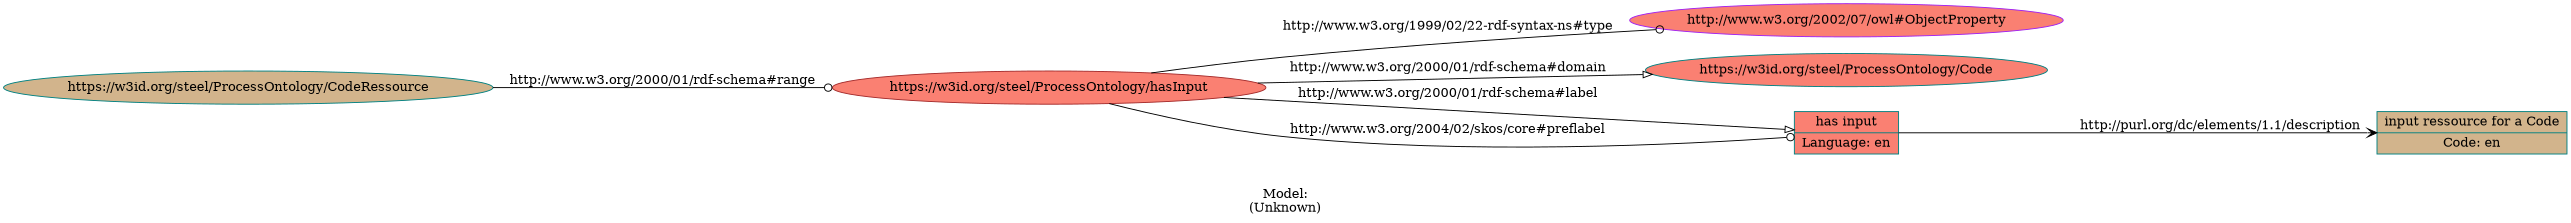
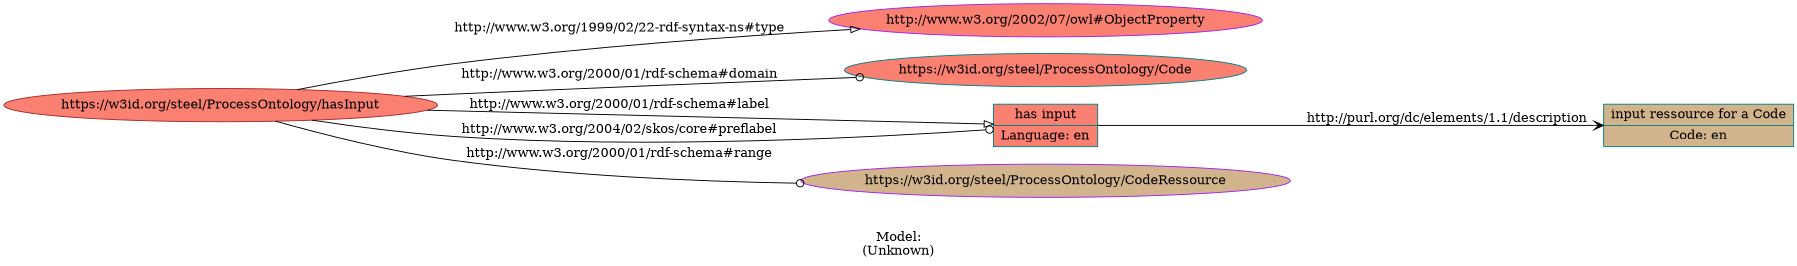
(1403, 47) -> (573, 51)
(1450, 79) -> (630, 87)
(248, 88) -> (1046, 181)
(659, 88) -> (534, 169)
